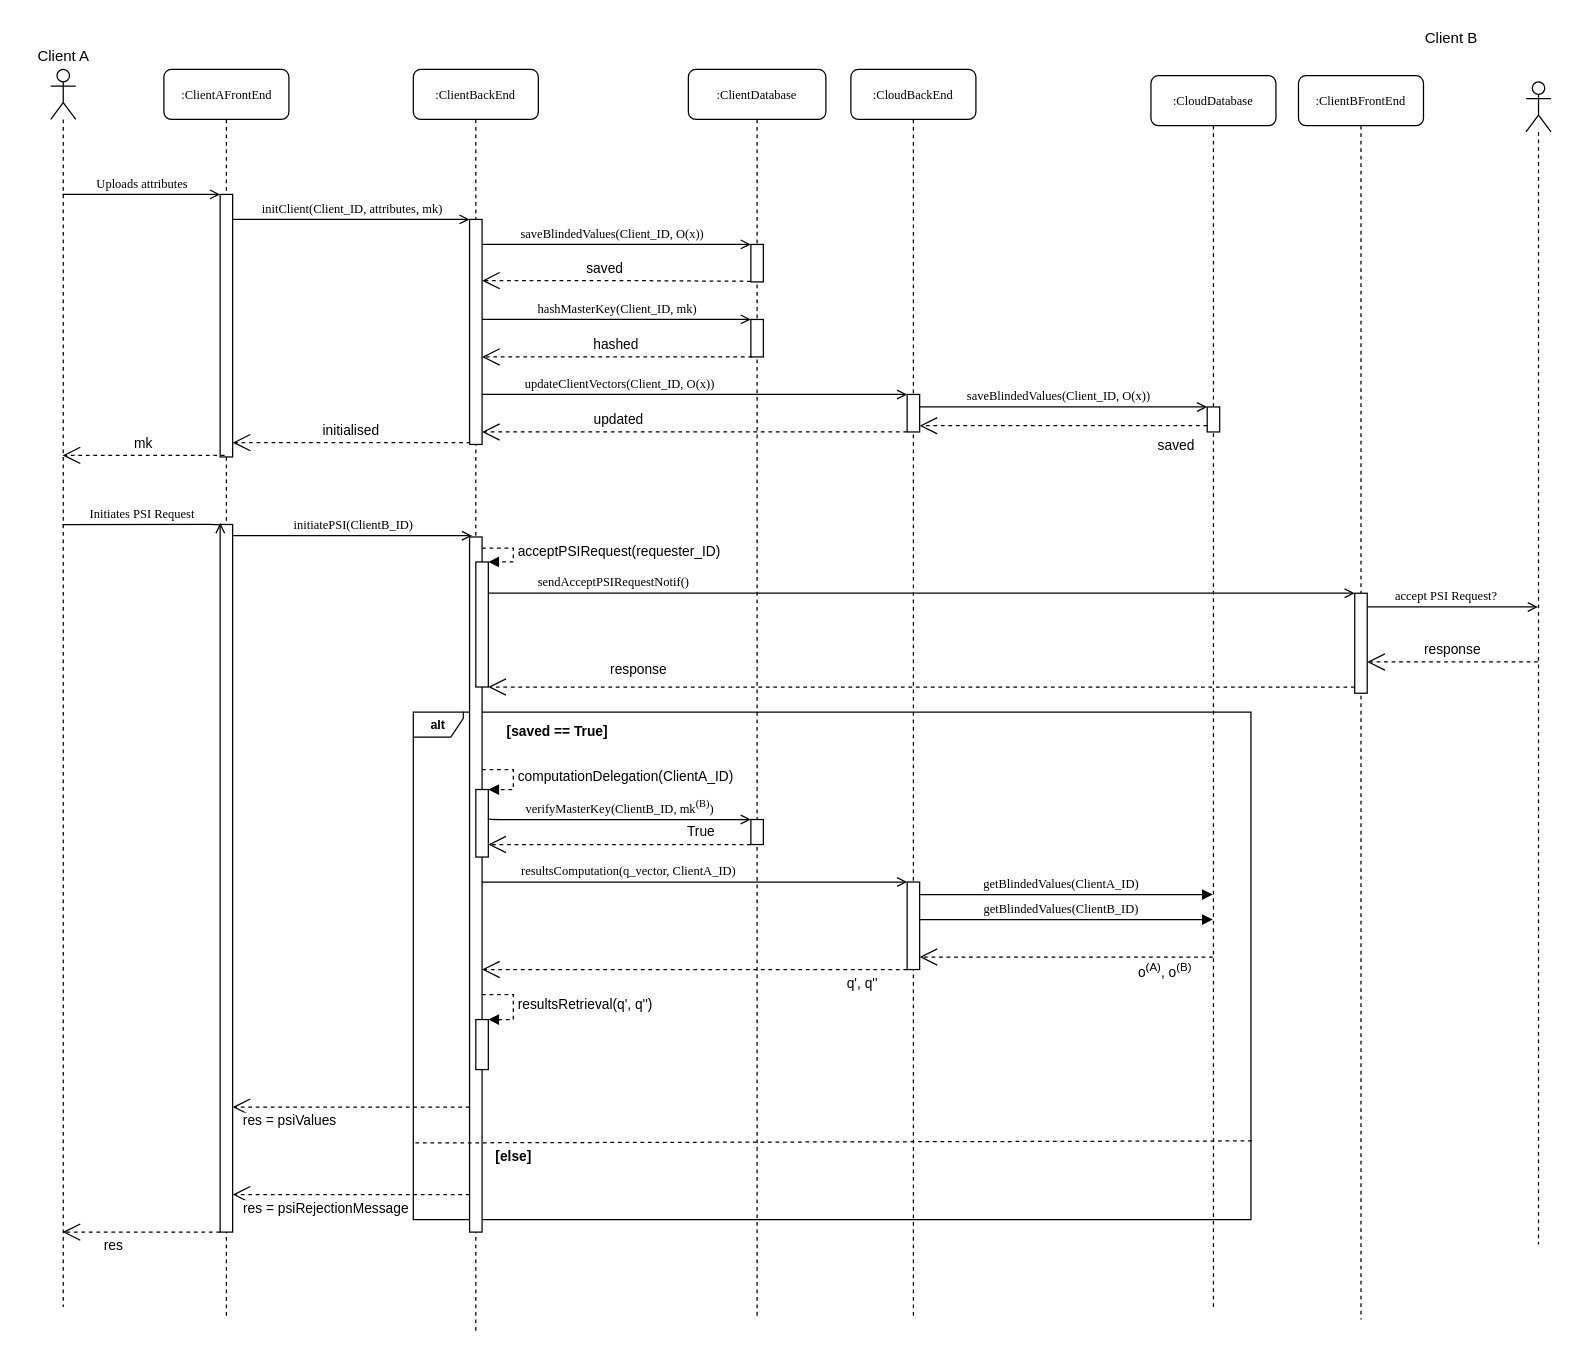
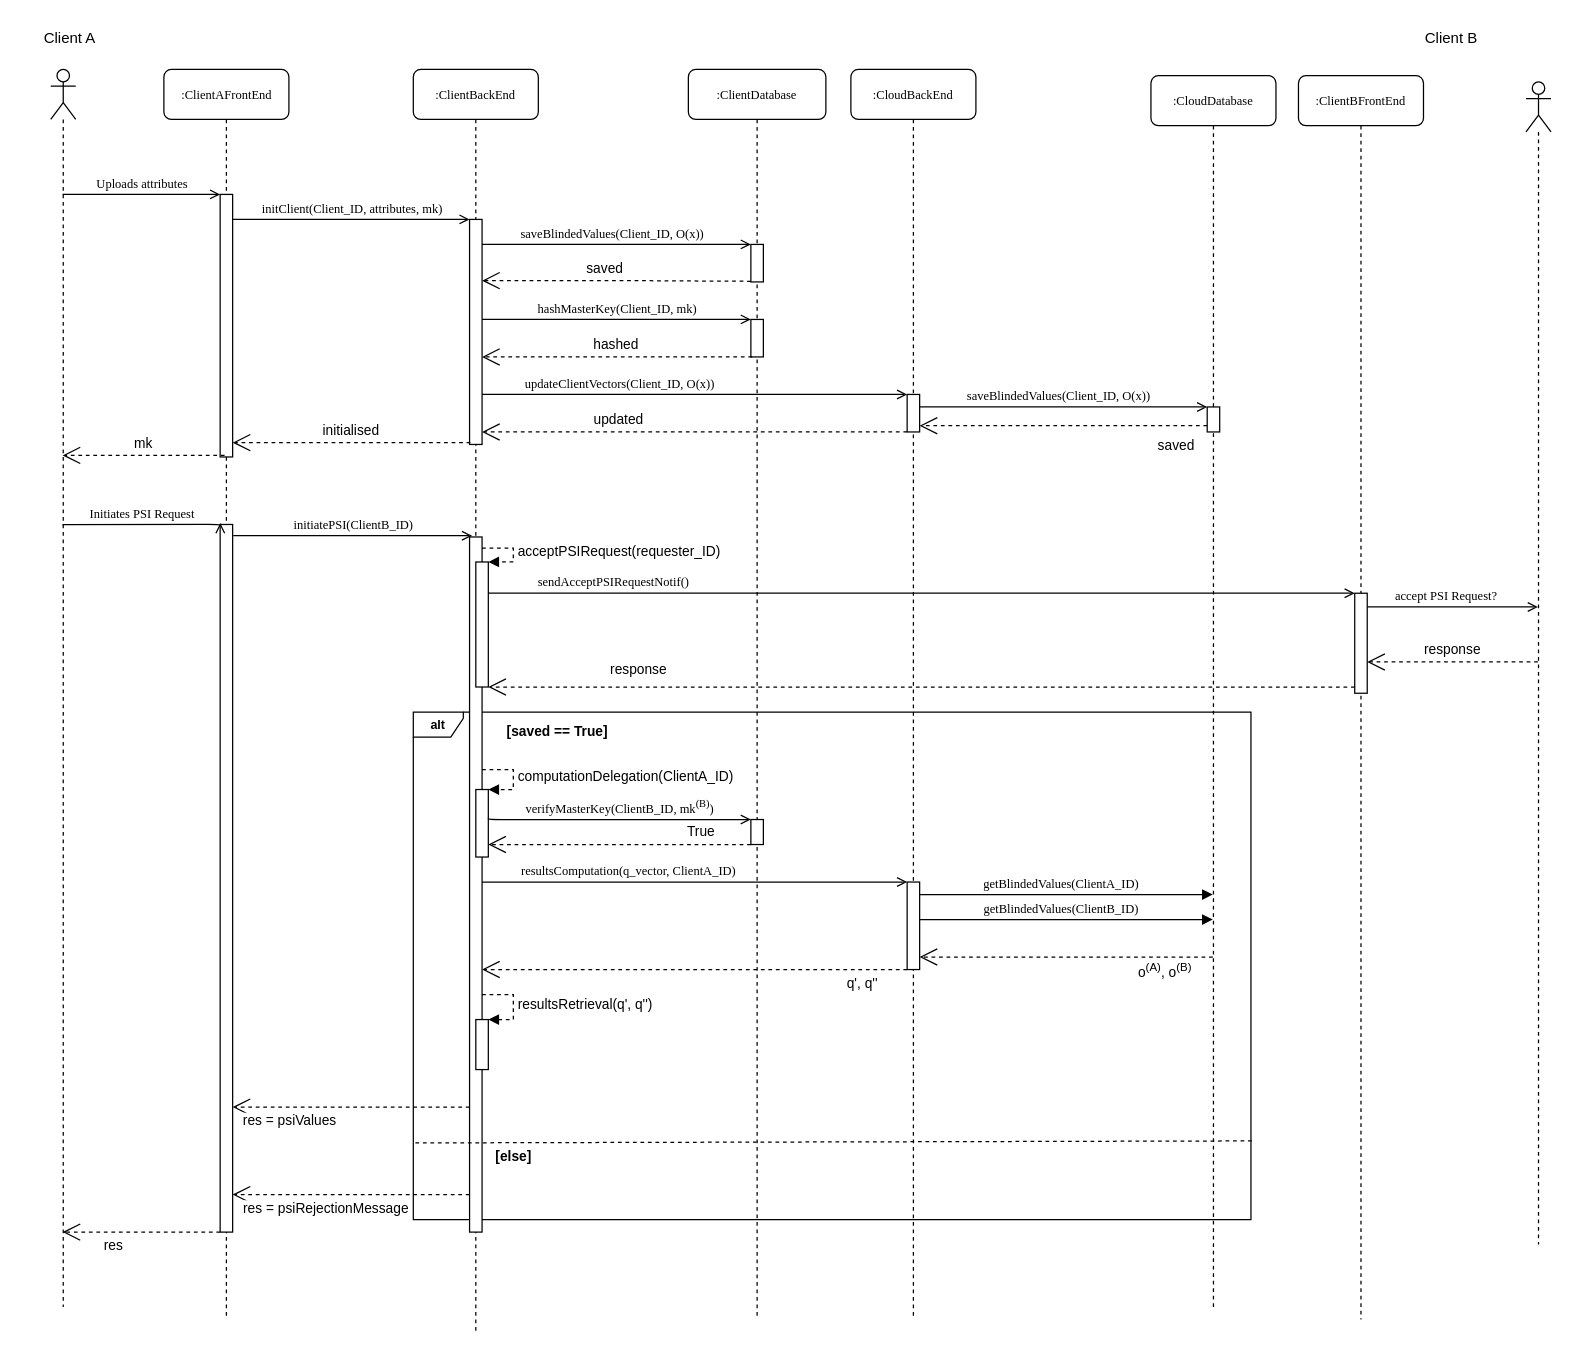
(63, 57) -> (69, 38)
